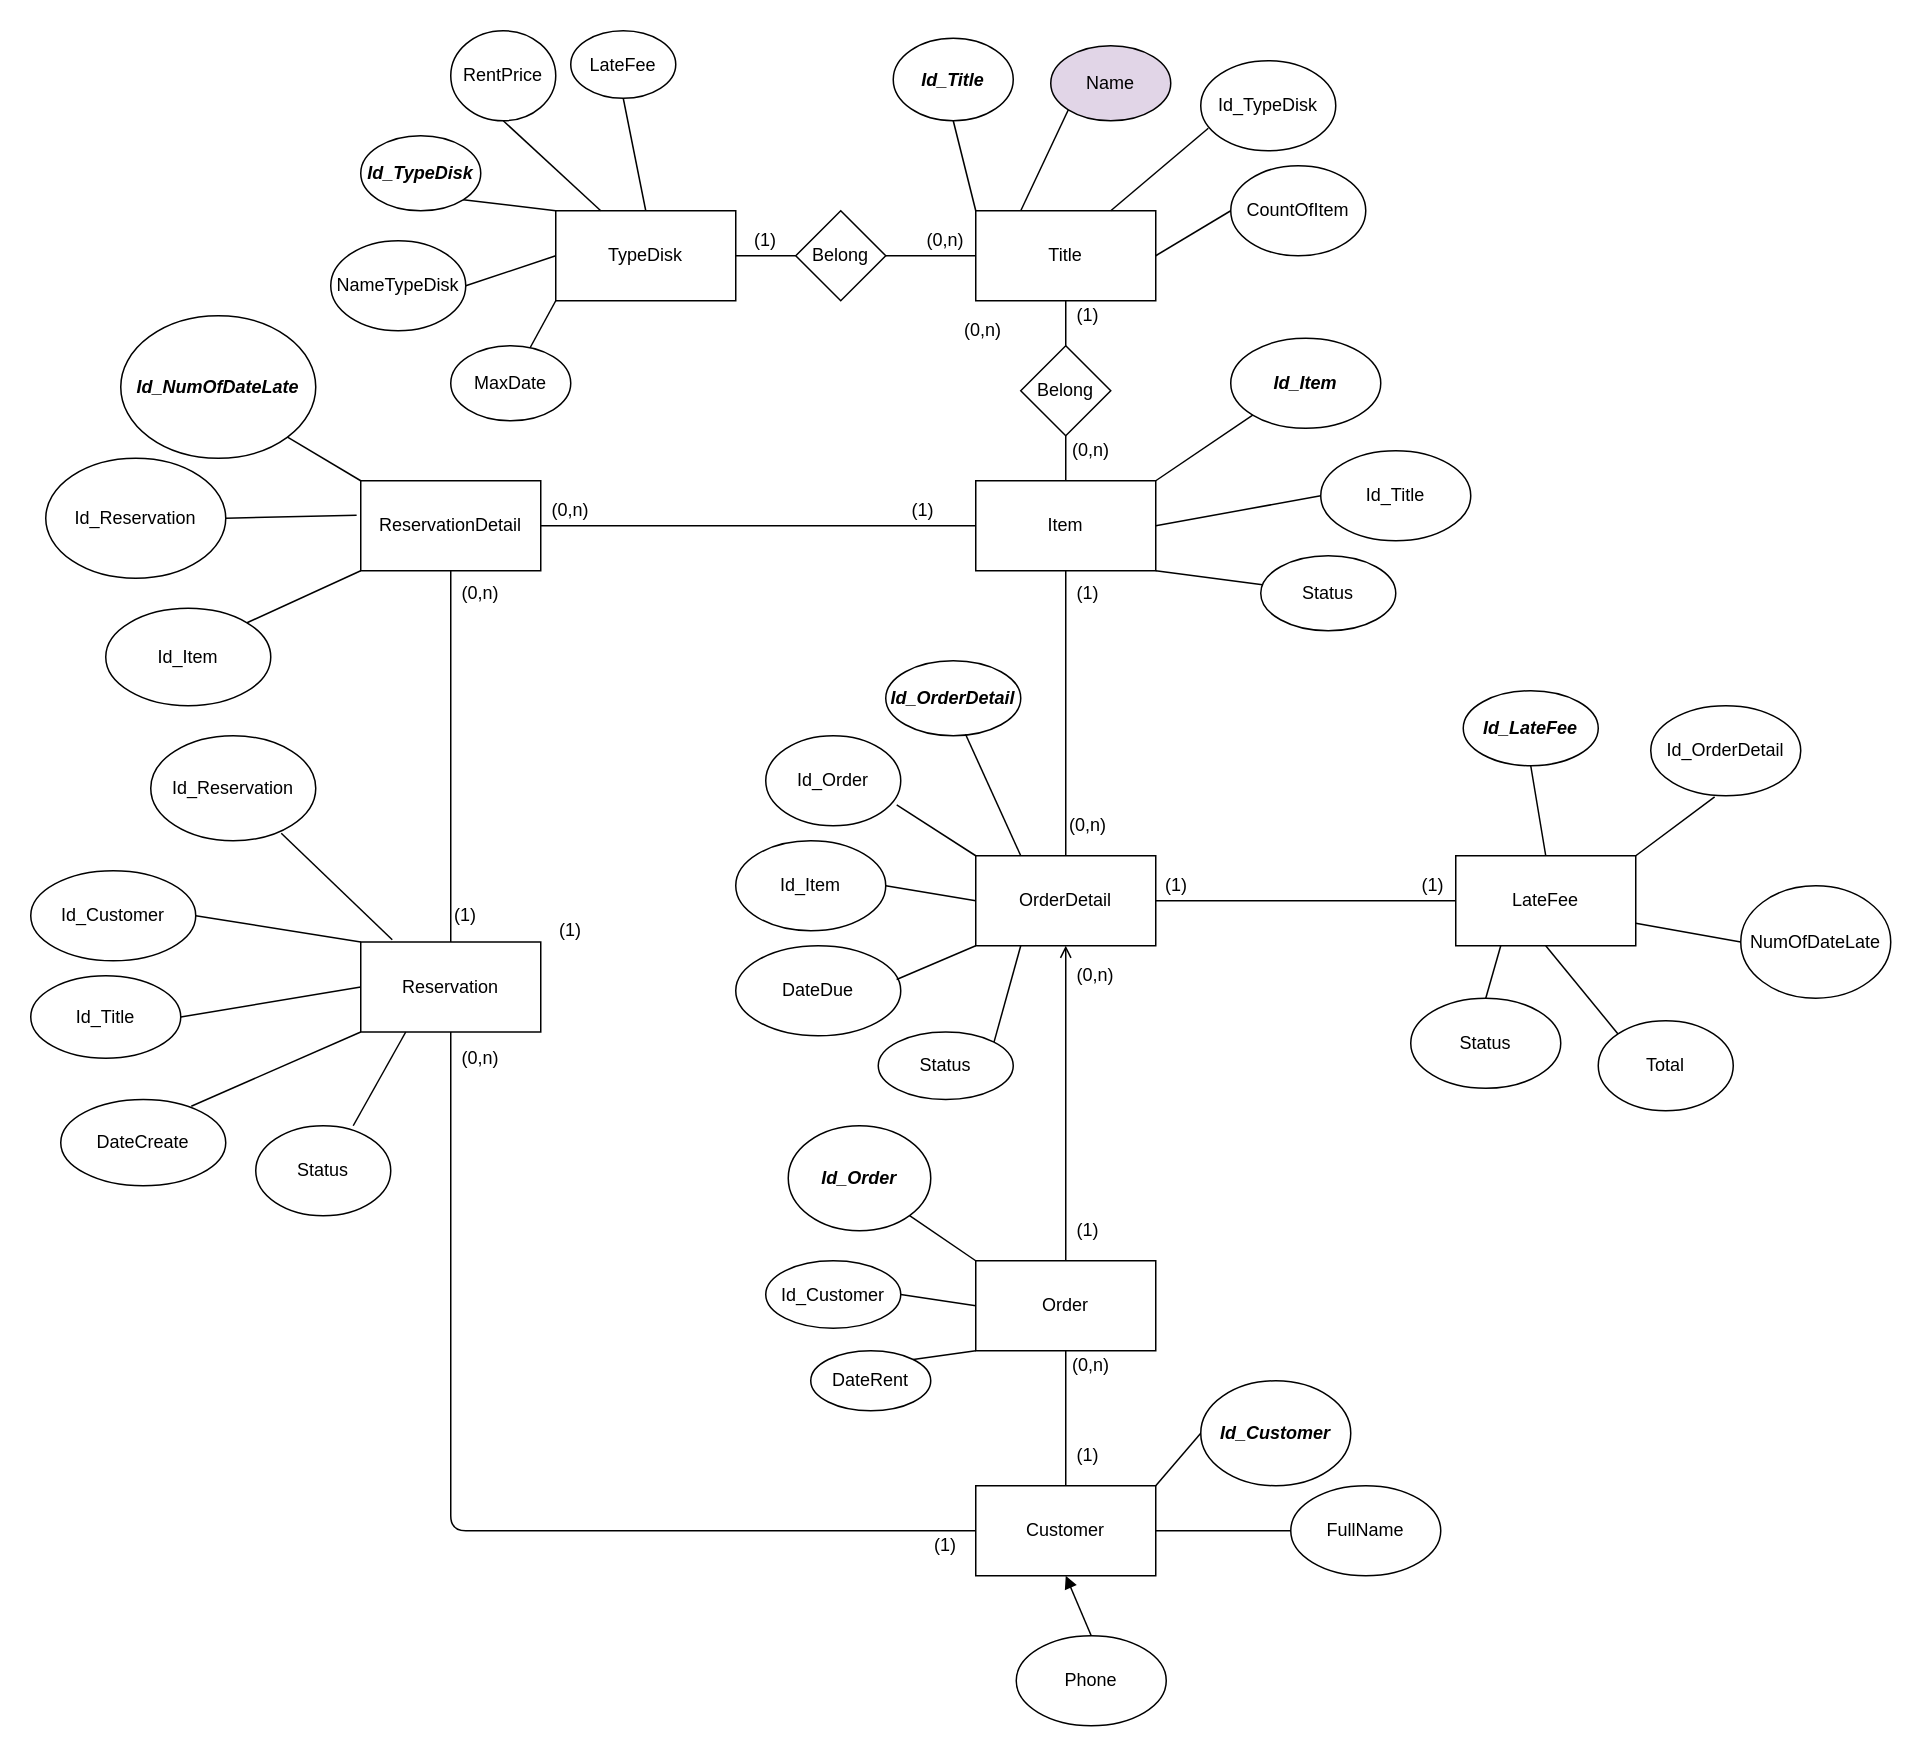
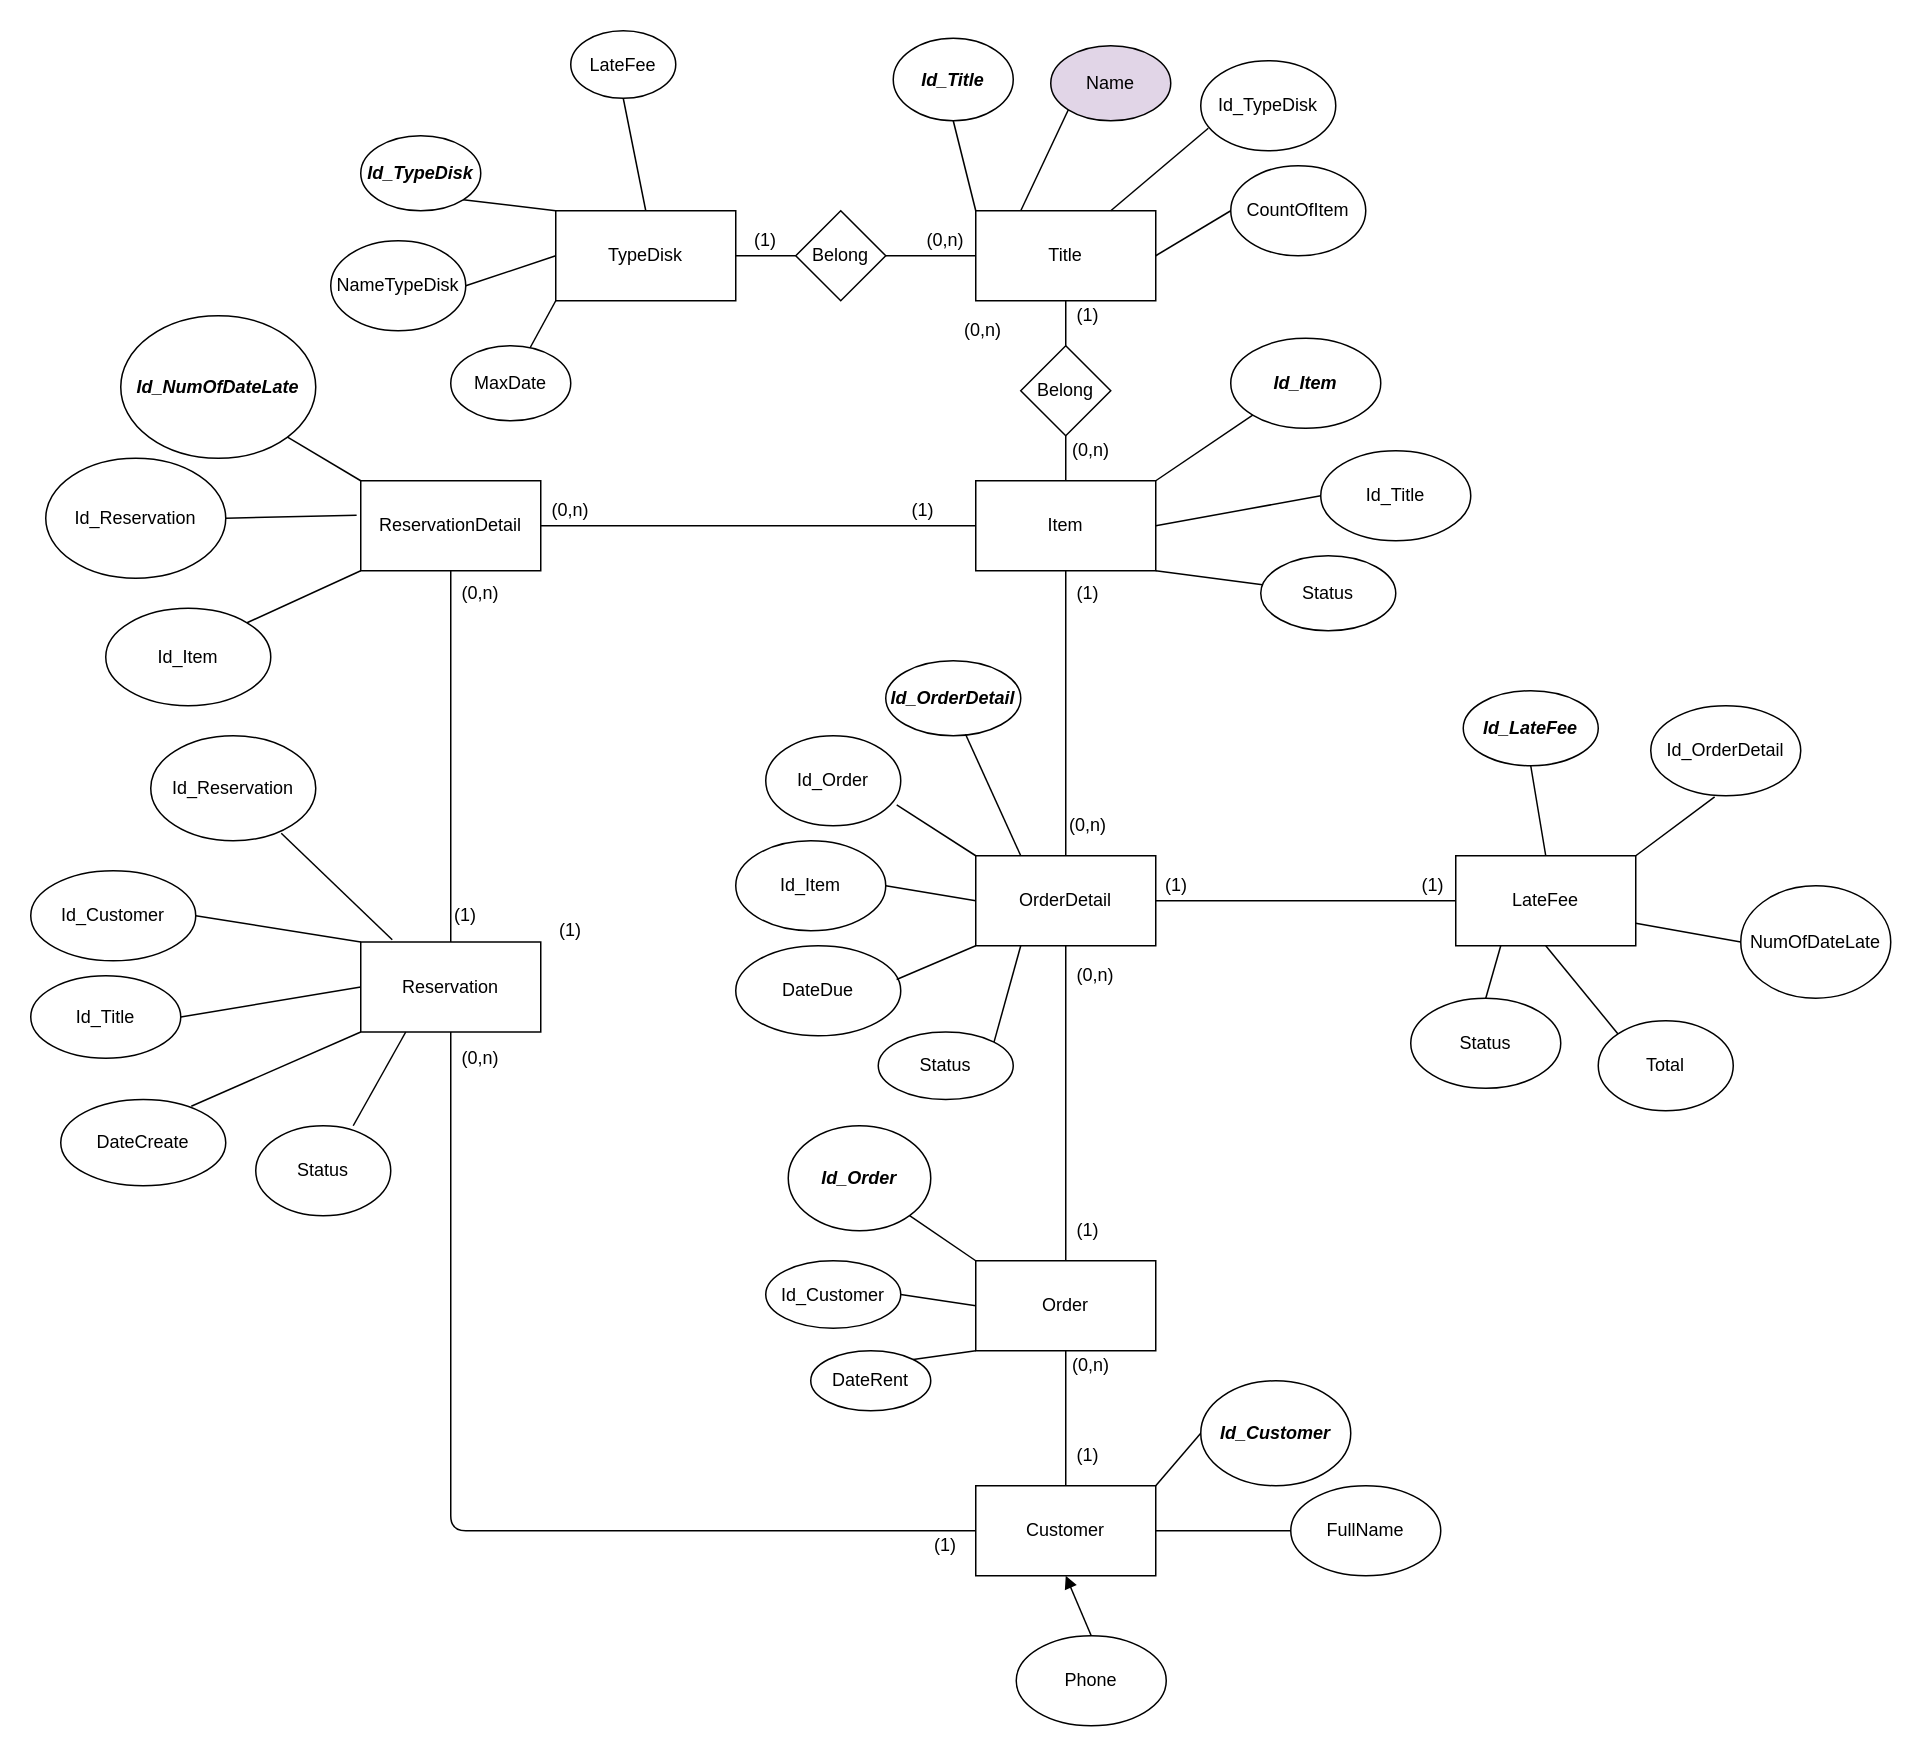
(503, 76) -> none
(552, 166) -> none
(1066, 953) -> (1066, 951)
